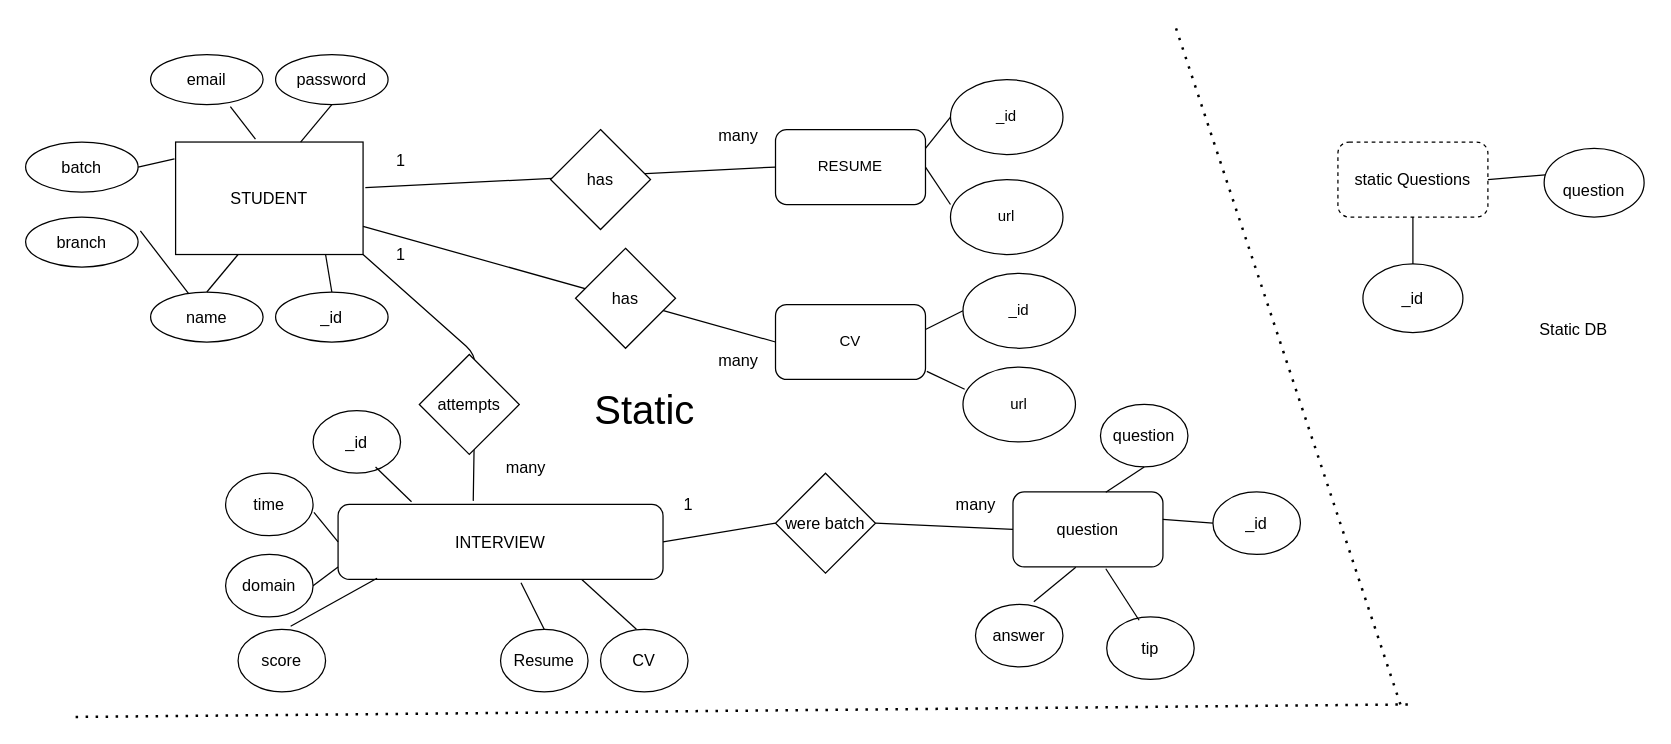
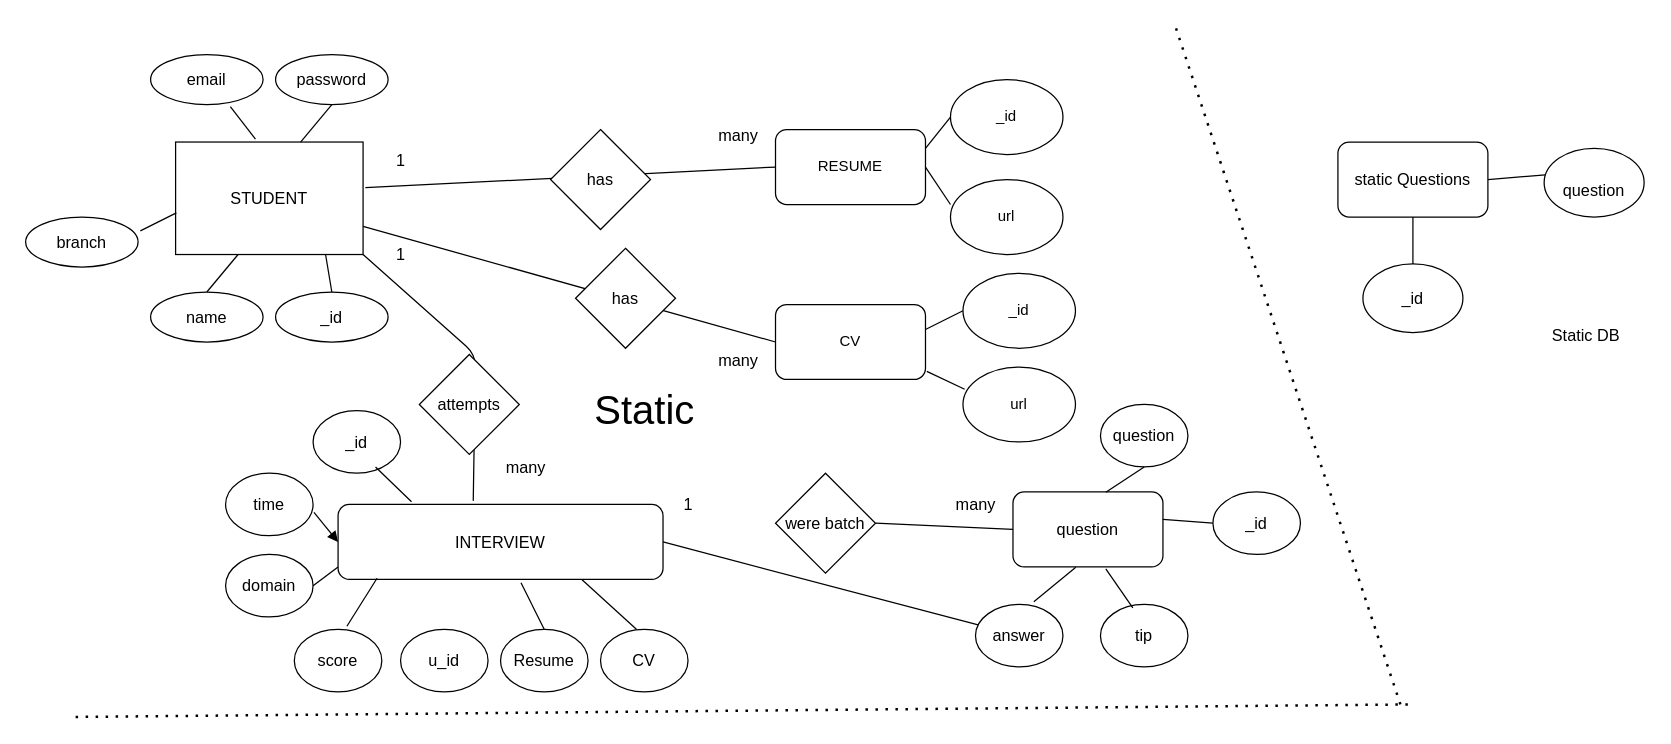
(156, 163) -> none
(82, 167) -> none
(1413, 179) -> (1413, 179)
(164, 262) -> (158, 222)
(1576, 329) -> (1588, 336)
(719, 533) -> (820, 583)
(334, 536) -> (330, 532)
(1151, 648) -> (1144, 636)
(282, 661) -> (338, 661)
none -> (444, 661)
